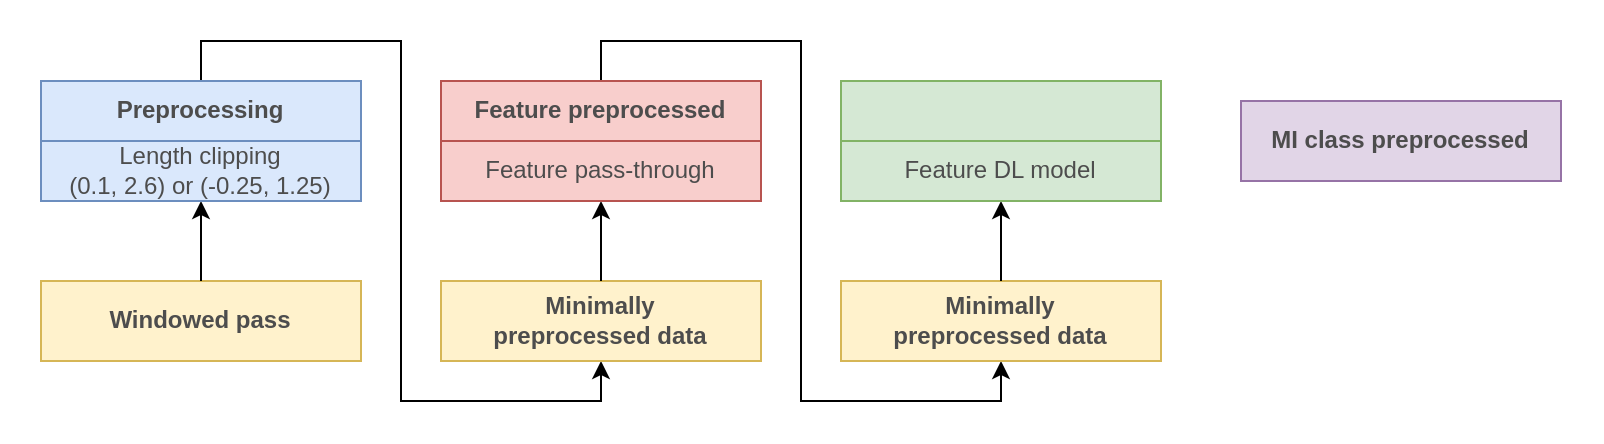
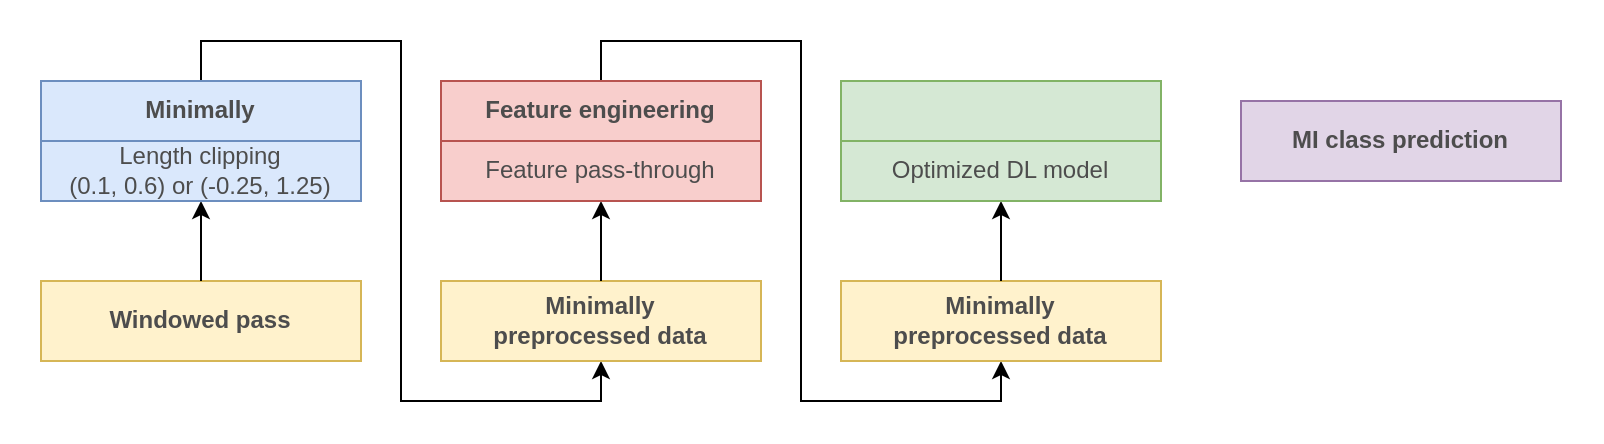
(201, 111) -> (201, 111)
(601, 111) -> (601, 111)
(1401, 141) -> (1401, 141)
(201, 171) -> (201, 171)
(1001, 171) -> (1001, 171)
